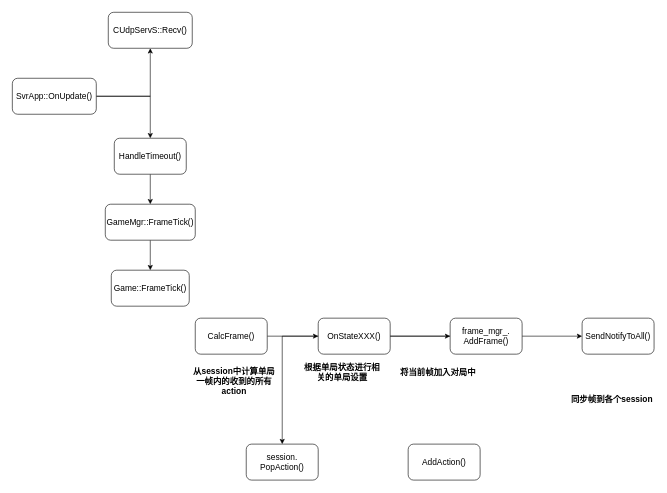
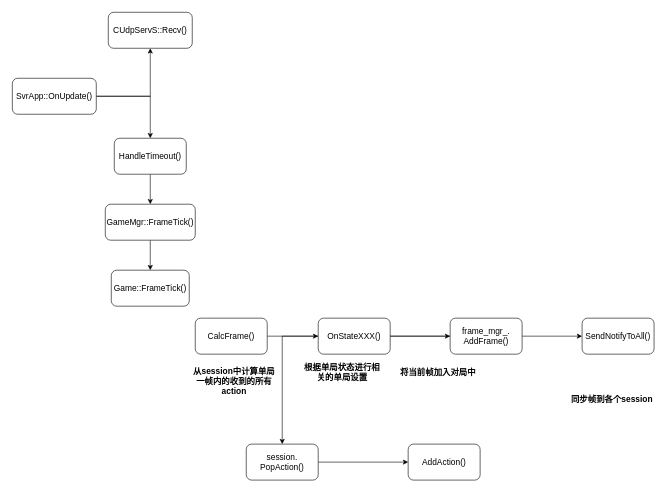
none -> (402, 462)
